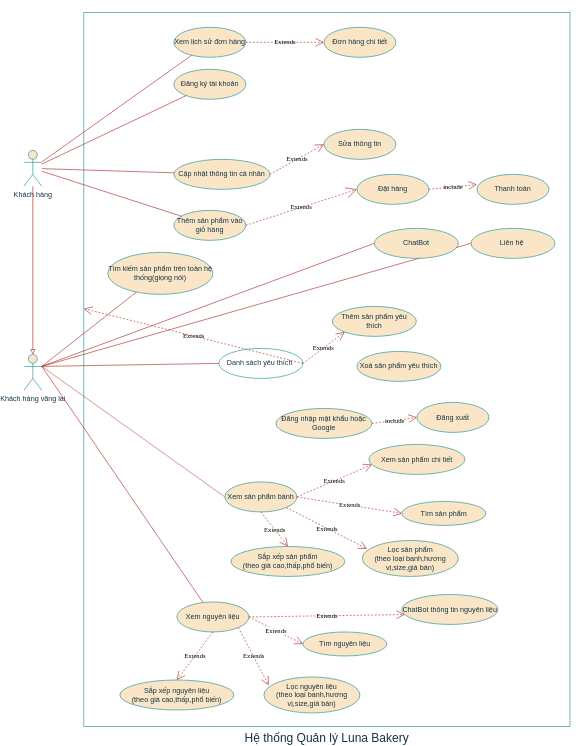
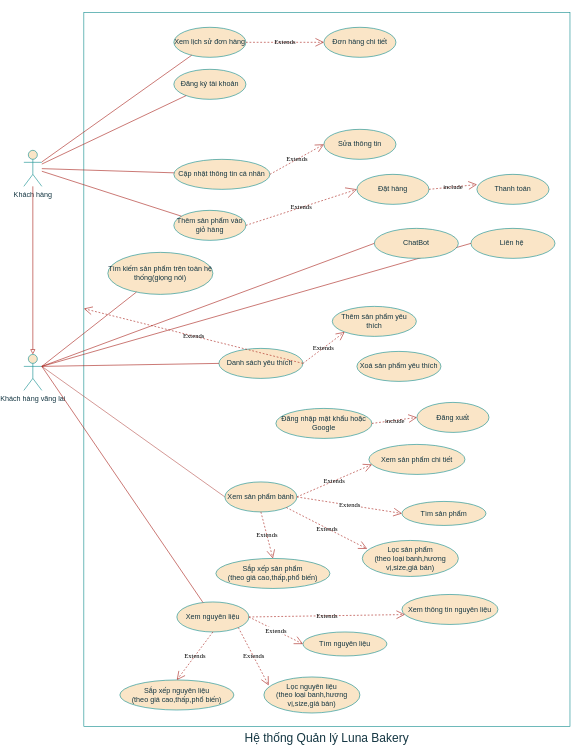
(261, 363) -> (261, 363)
(288, 561) -> (273, 573)
(450, 609) -> (450, 609)
